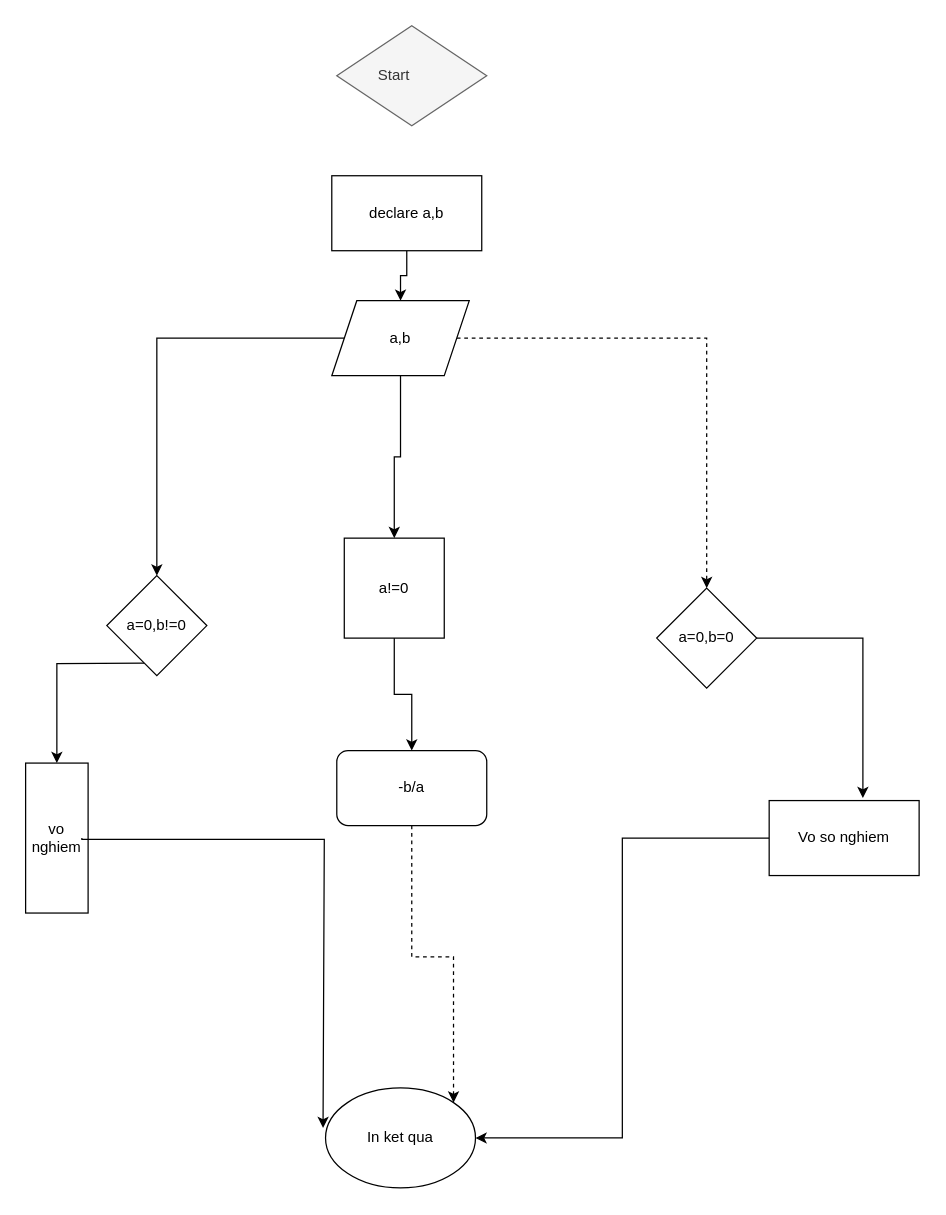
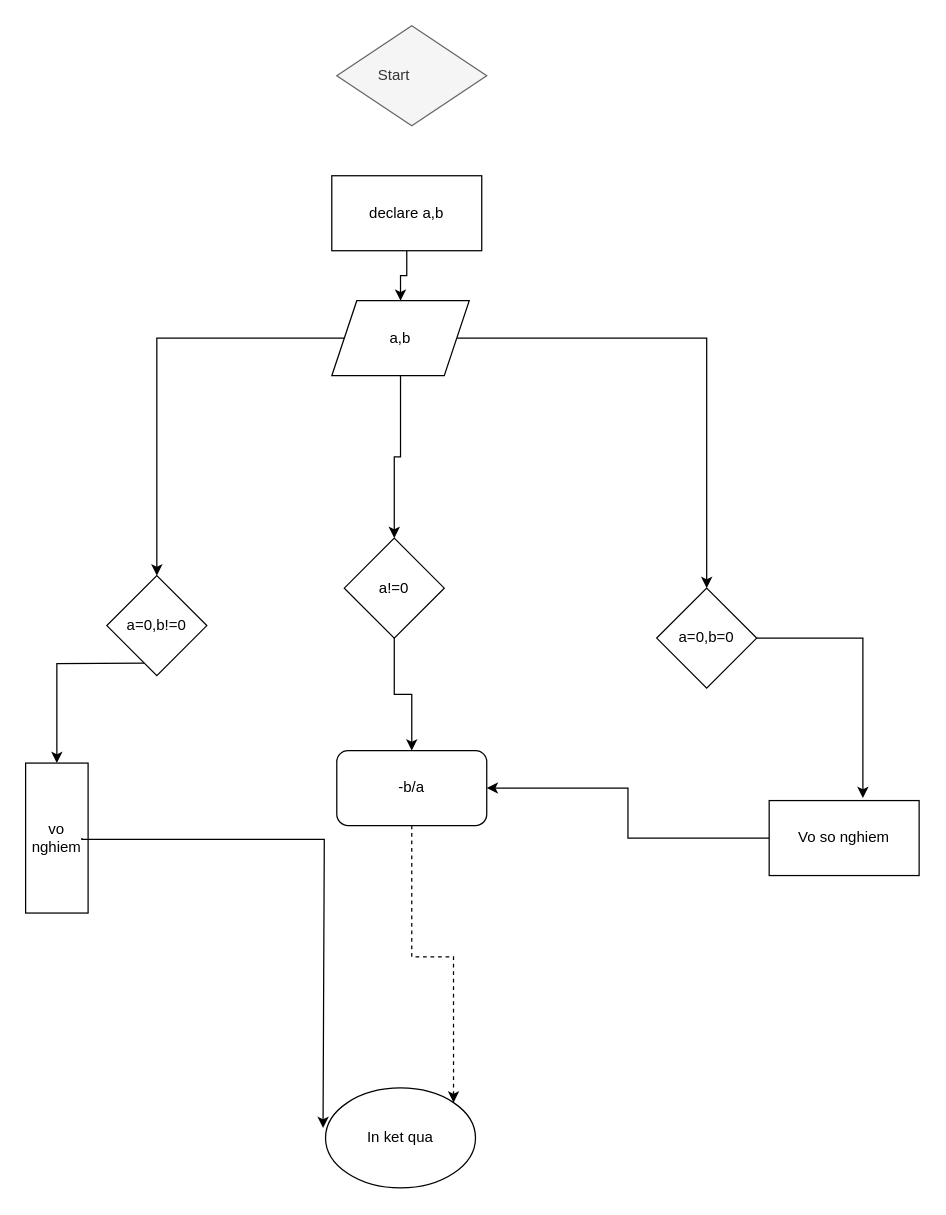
(702, 338) -> (702, 338)
(394, 588) -> (394, 588)
(623, 1053) -> (588, 788)
